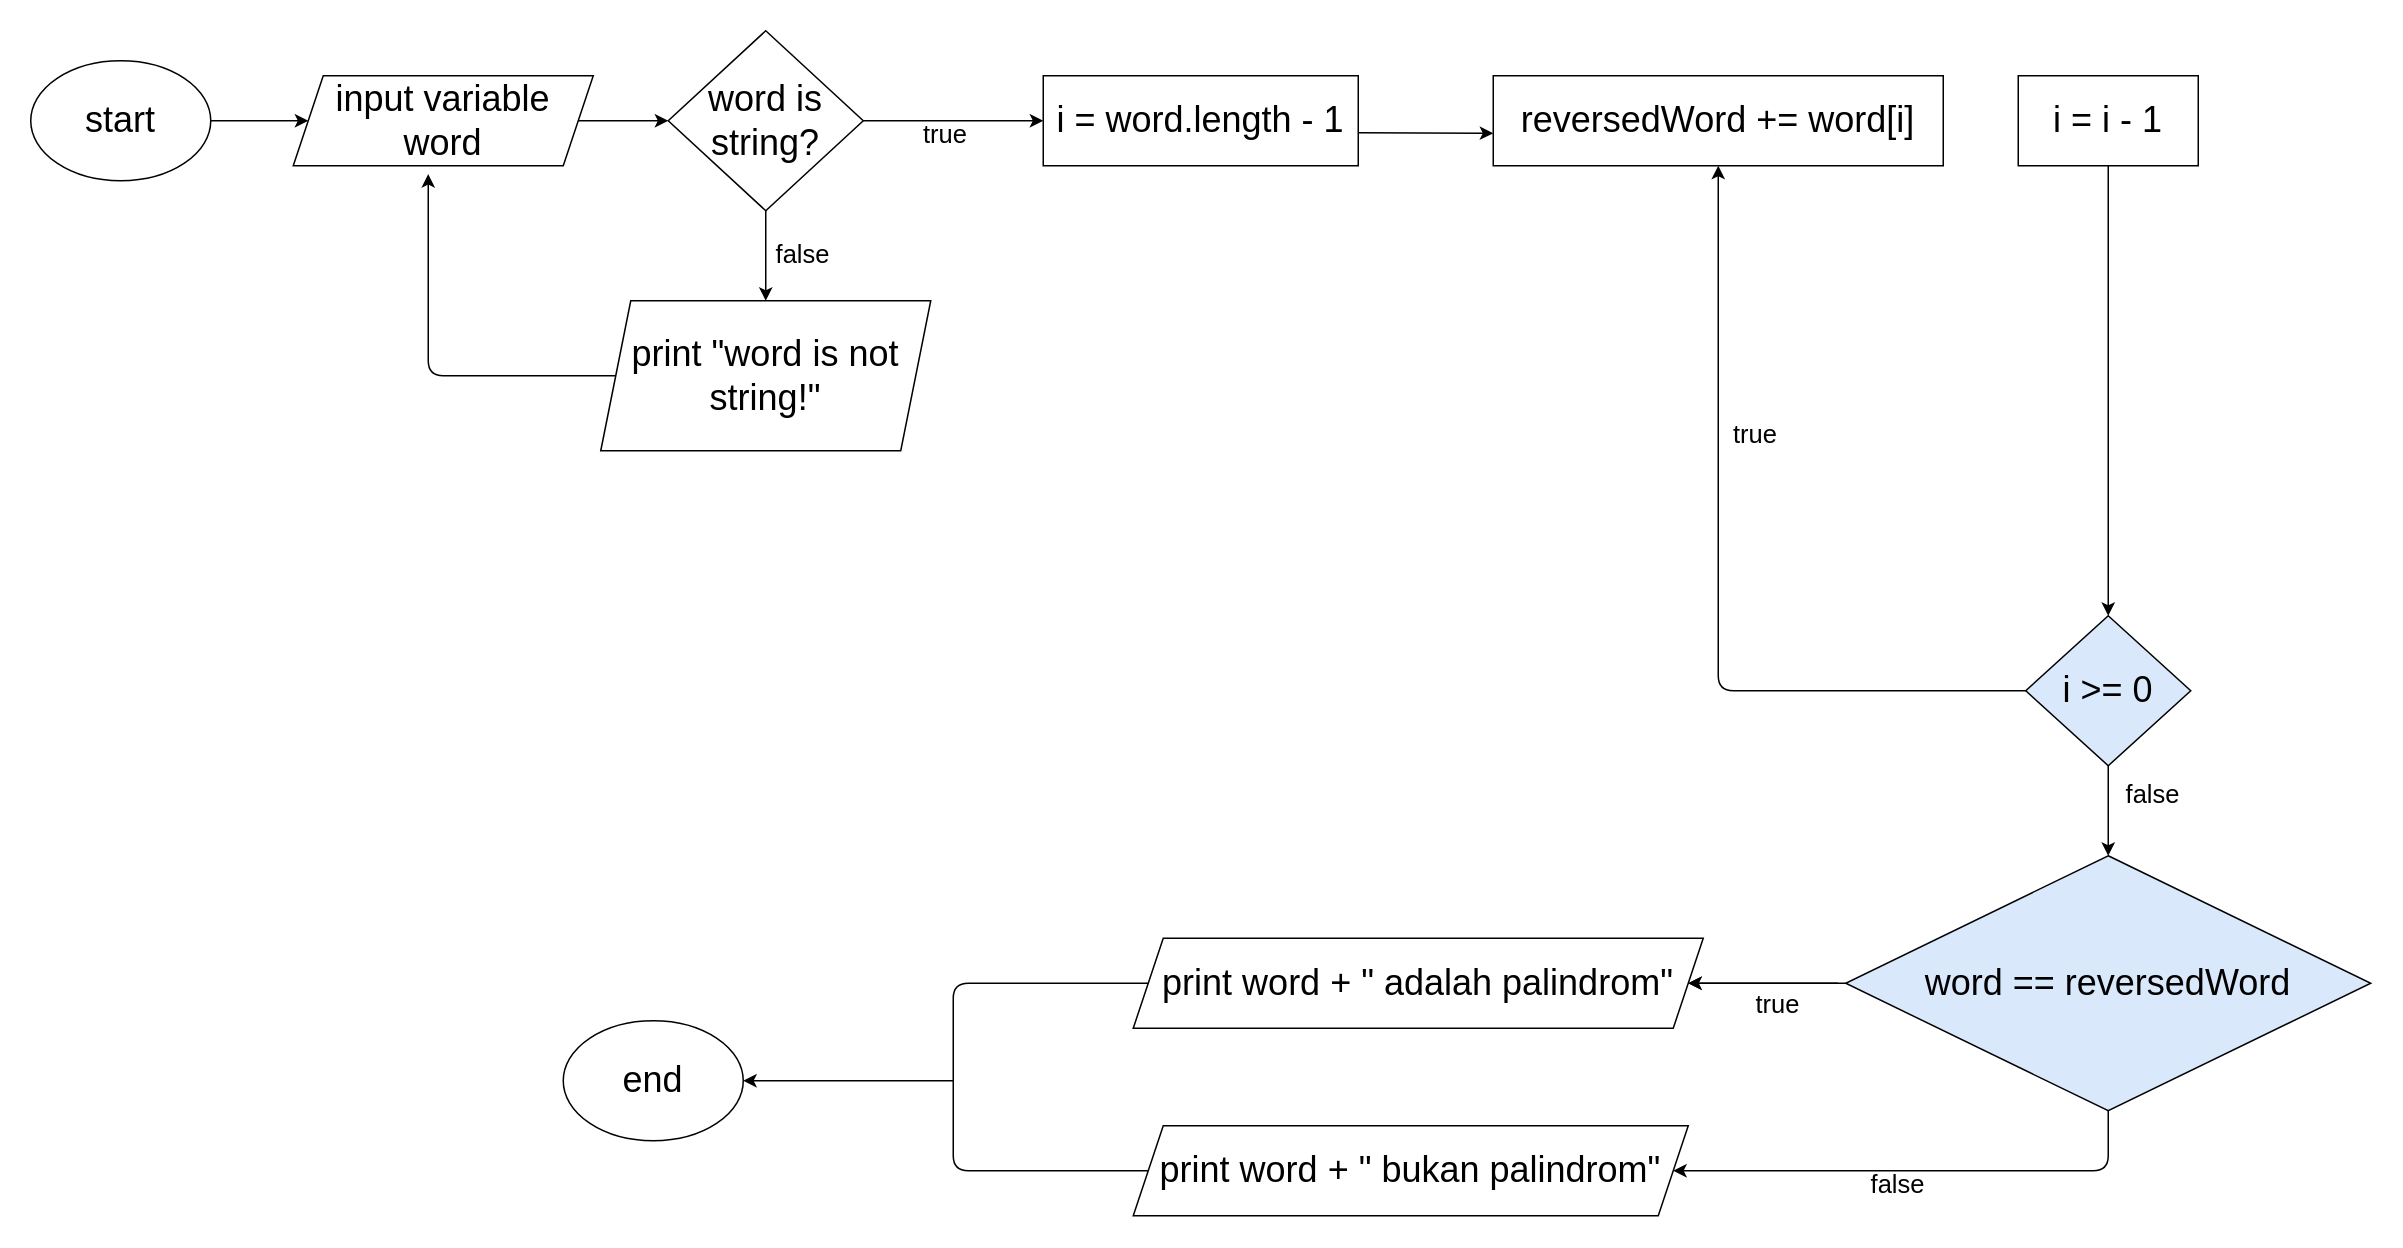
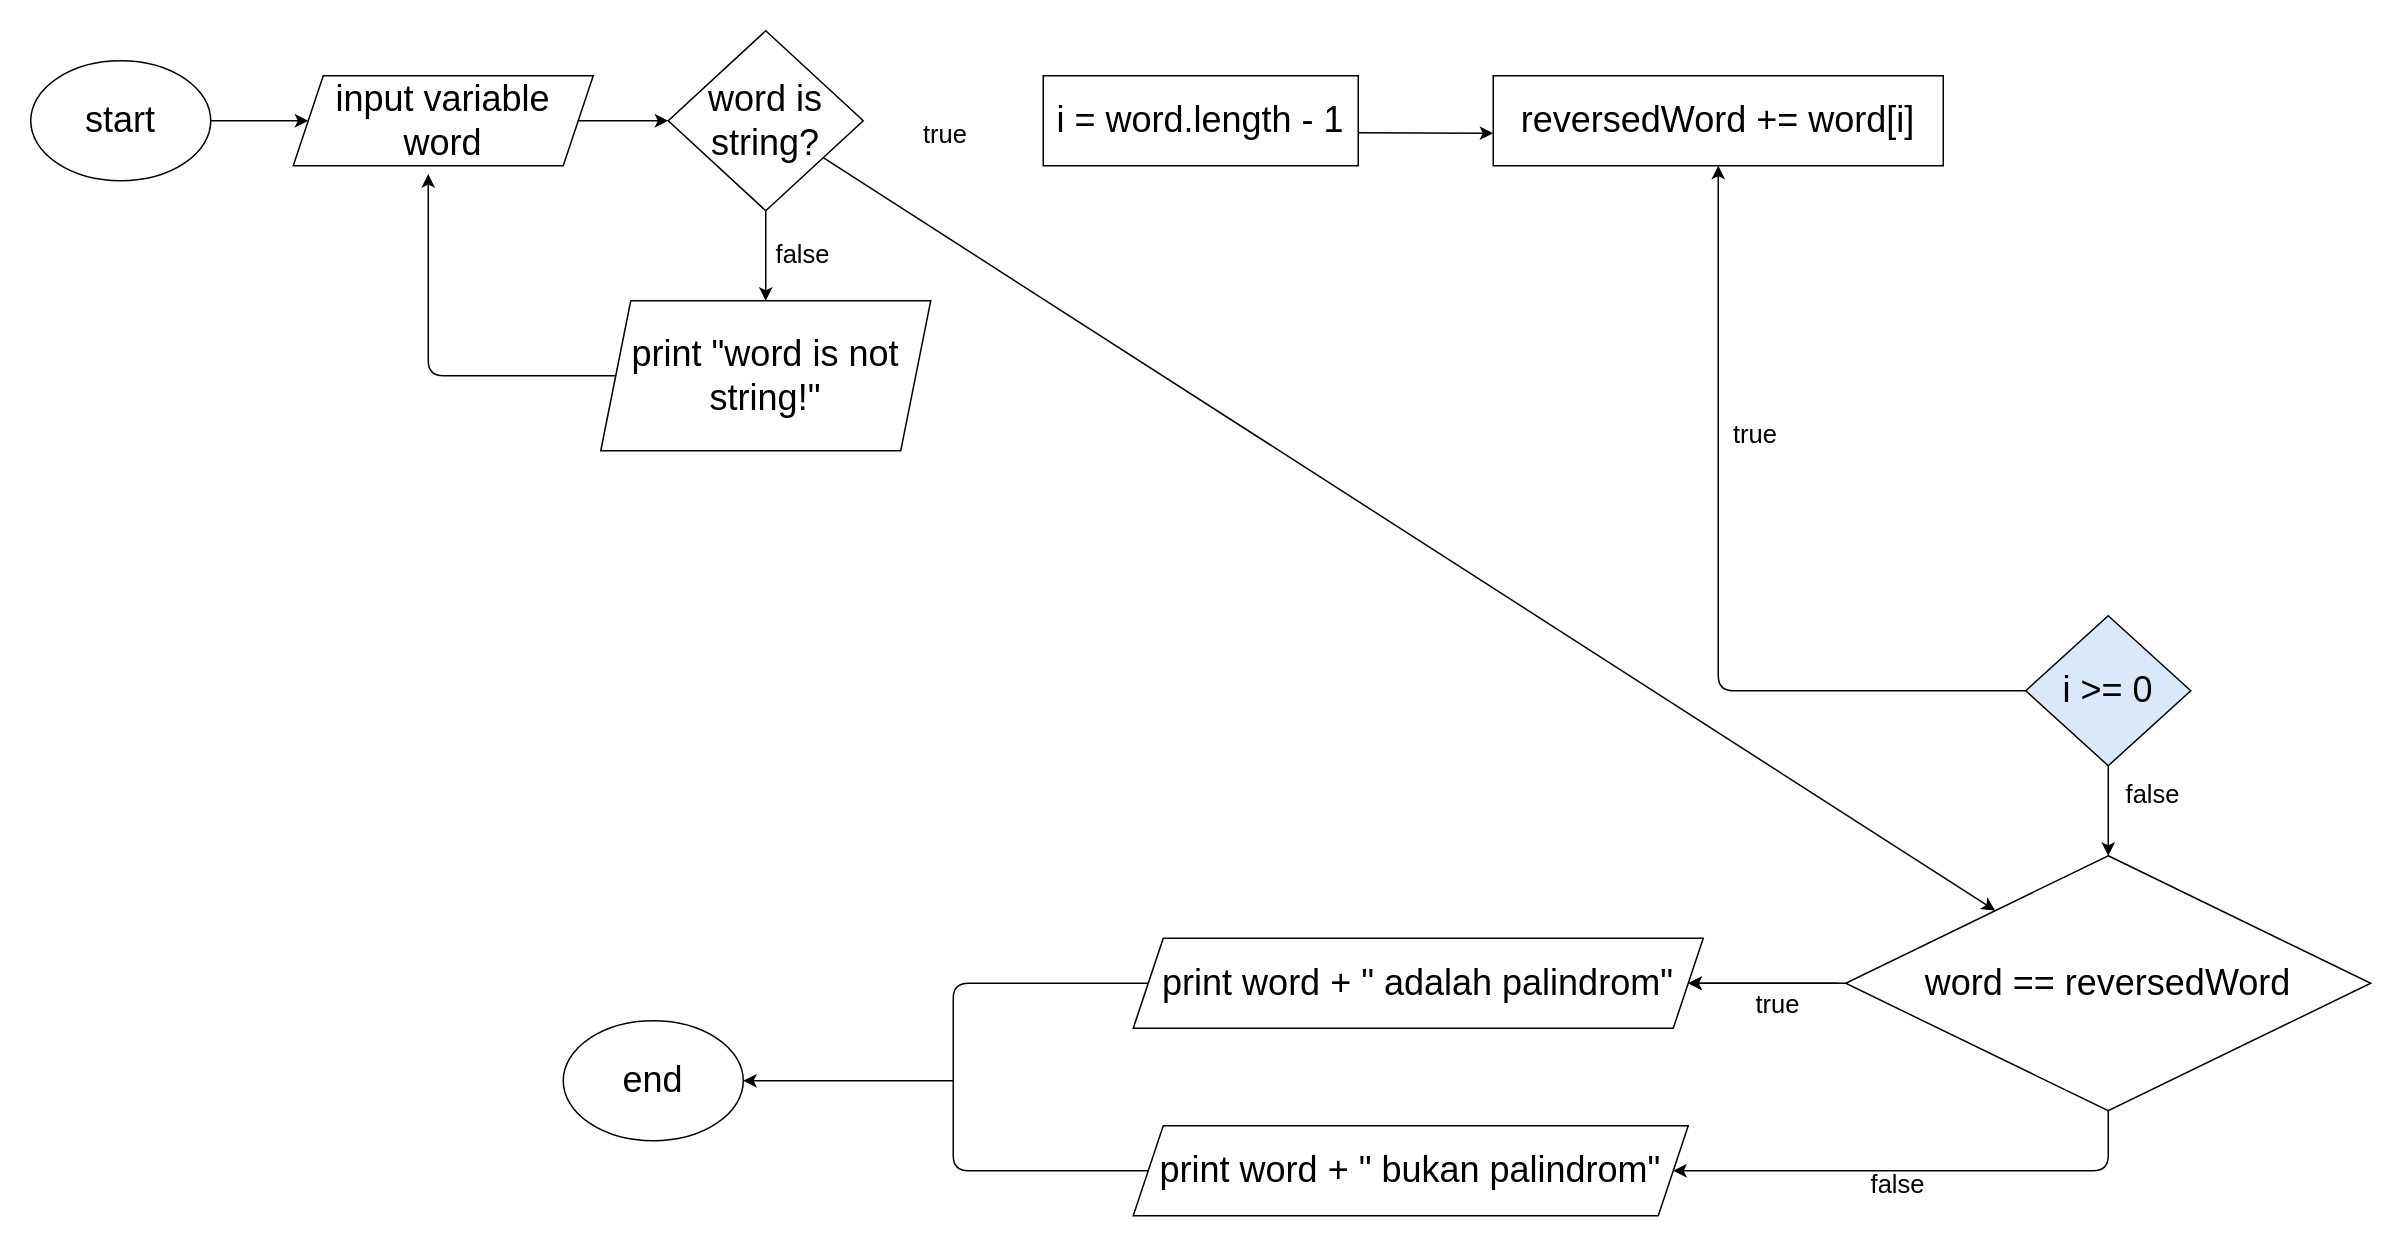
(948, 121) -> (1405, 531)
(2108, 121) -> none
(2108, 386) -> none
(2108, 983) -> (2108, 983)
